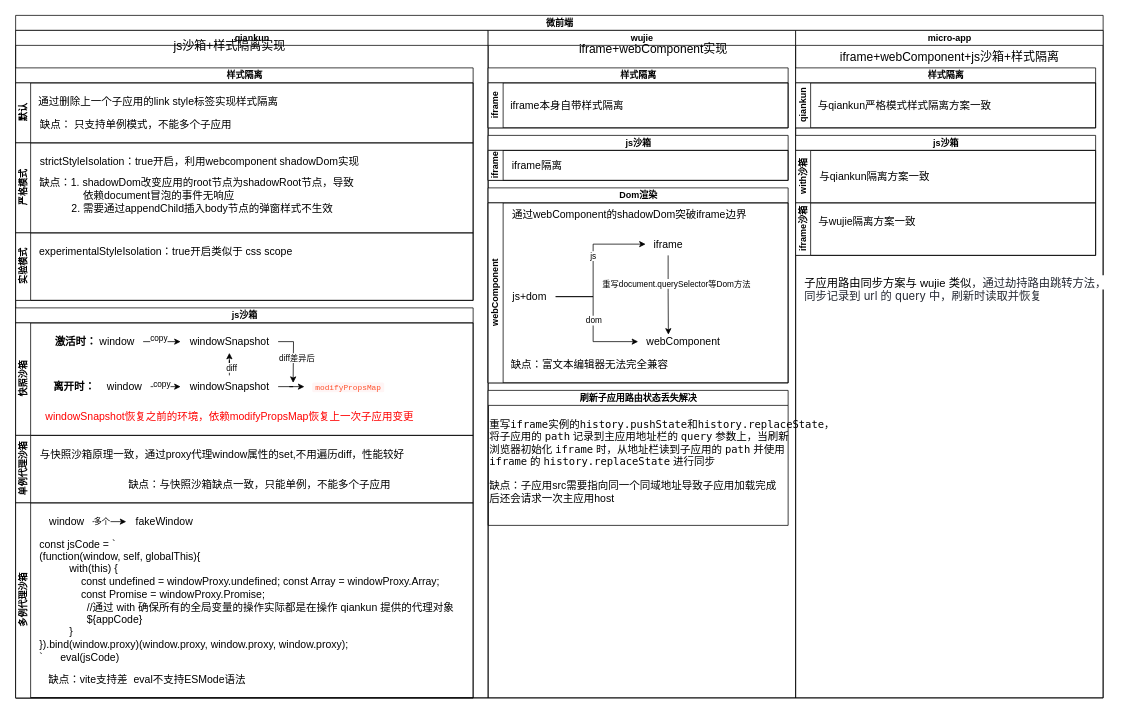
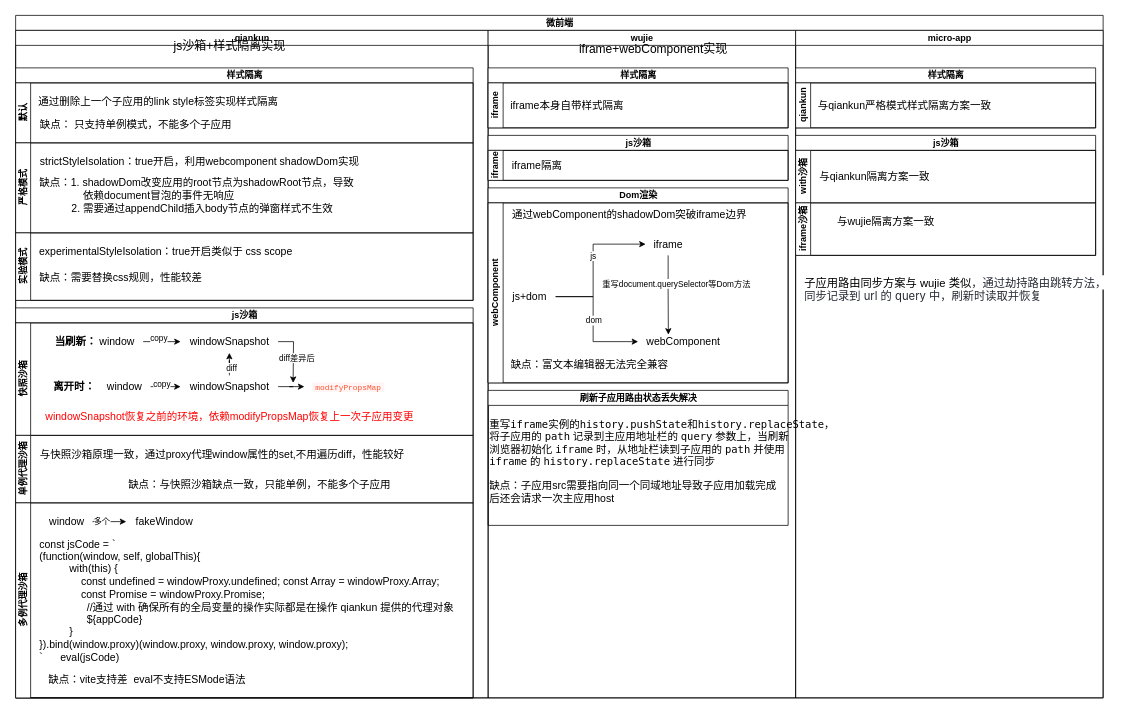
(949, 57) -> none
(867, 222) -> (885, 222)
none -> (120, 278)
(76, 342) -> (76, 342)
